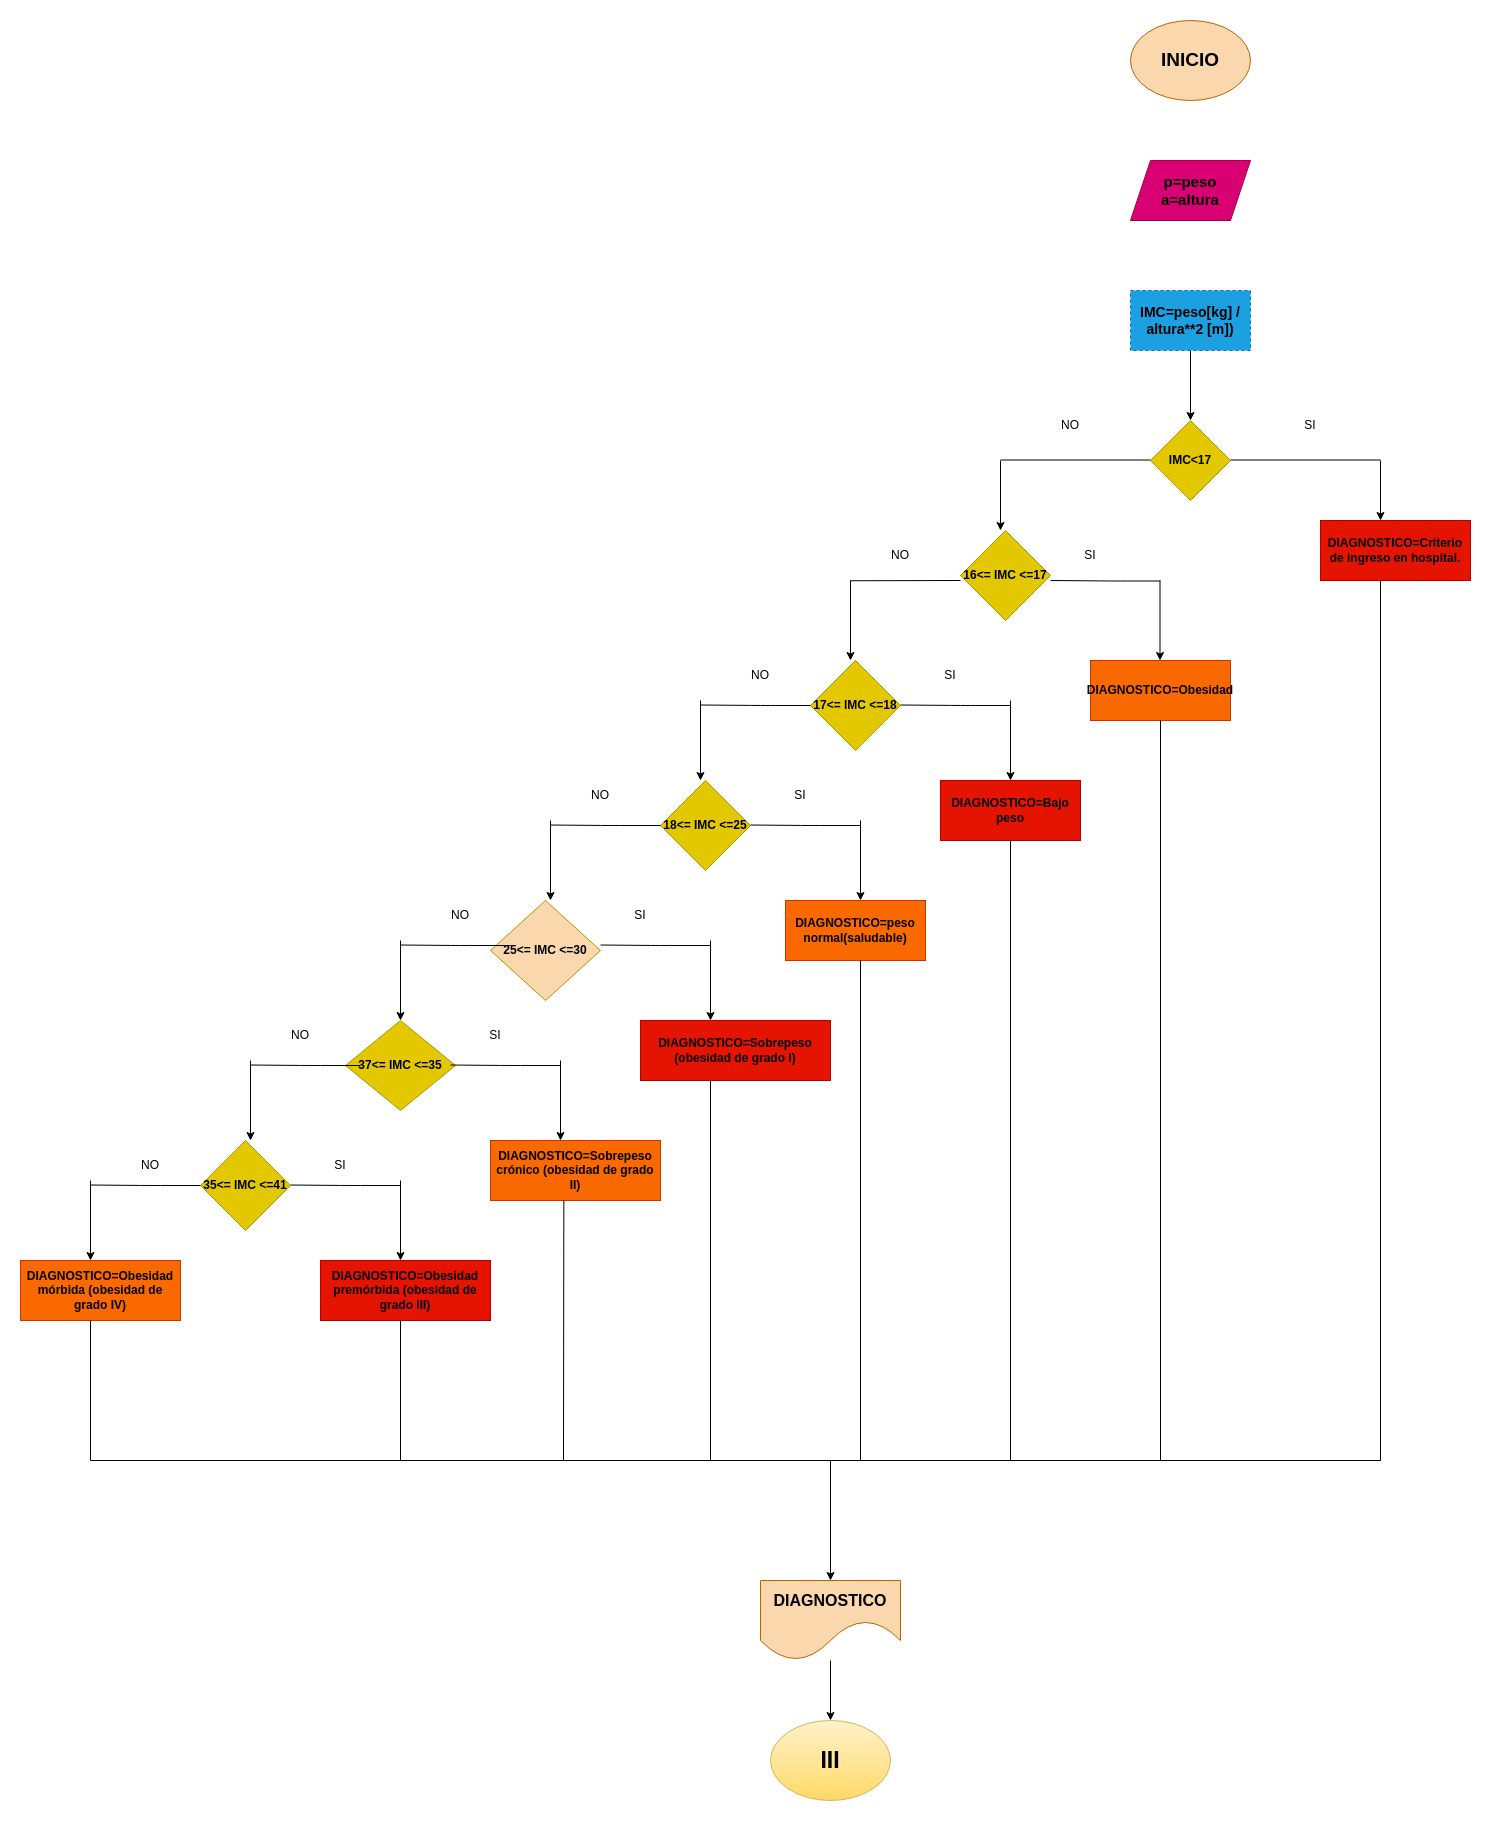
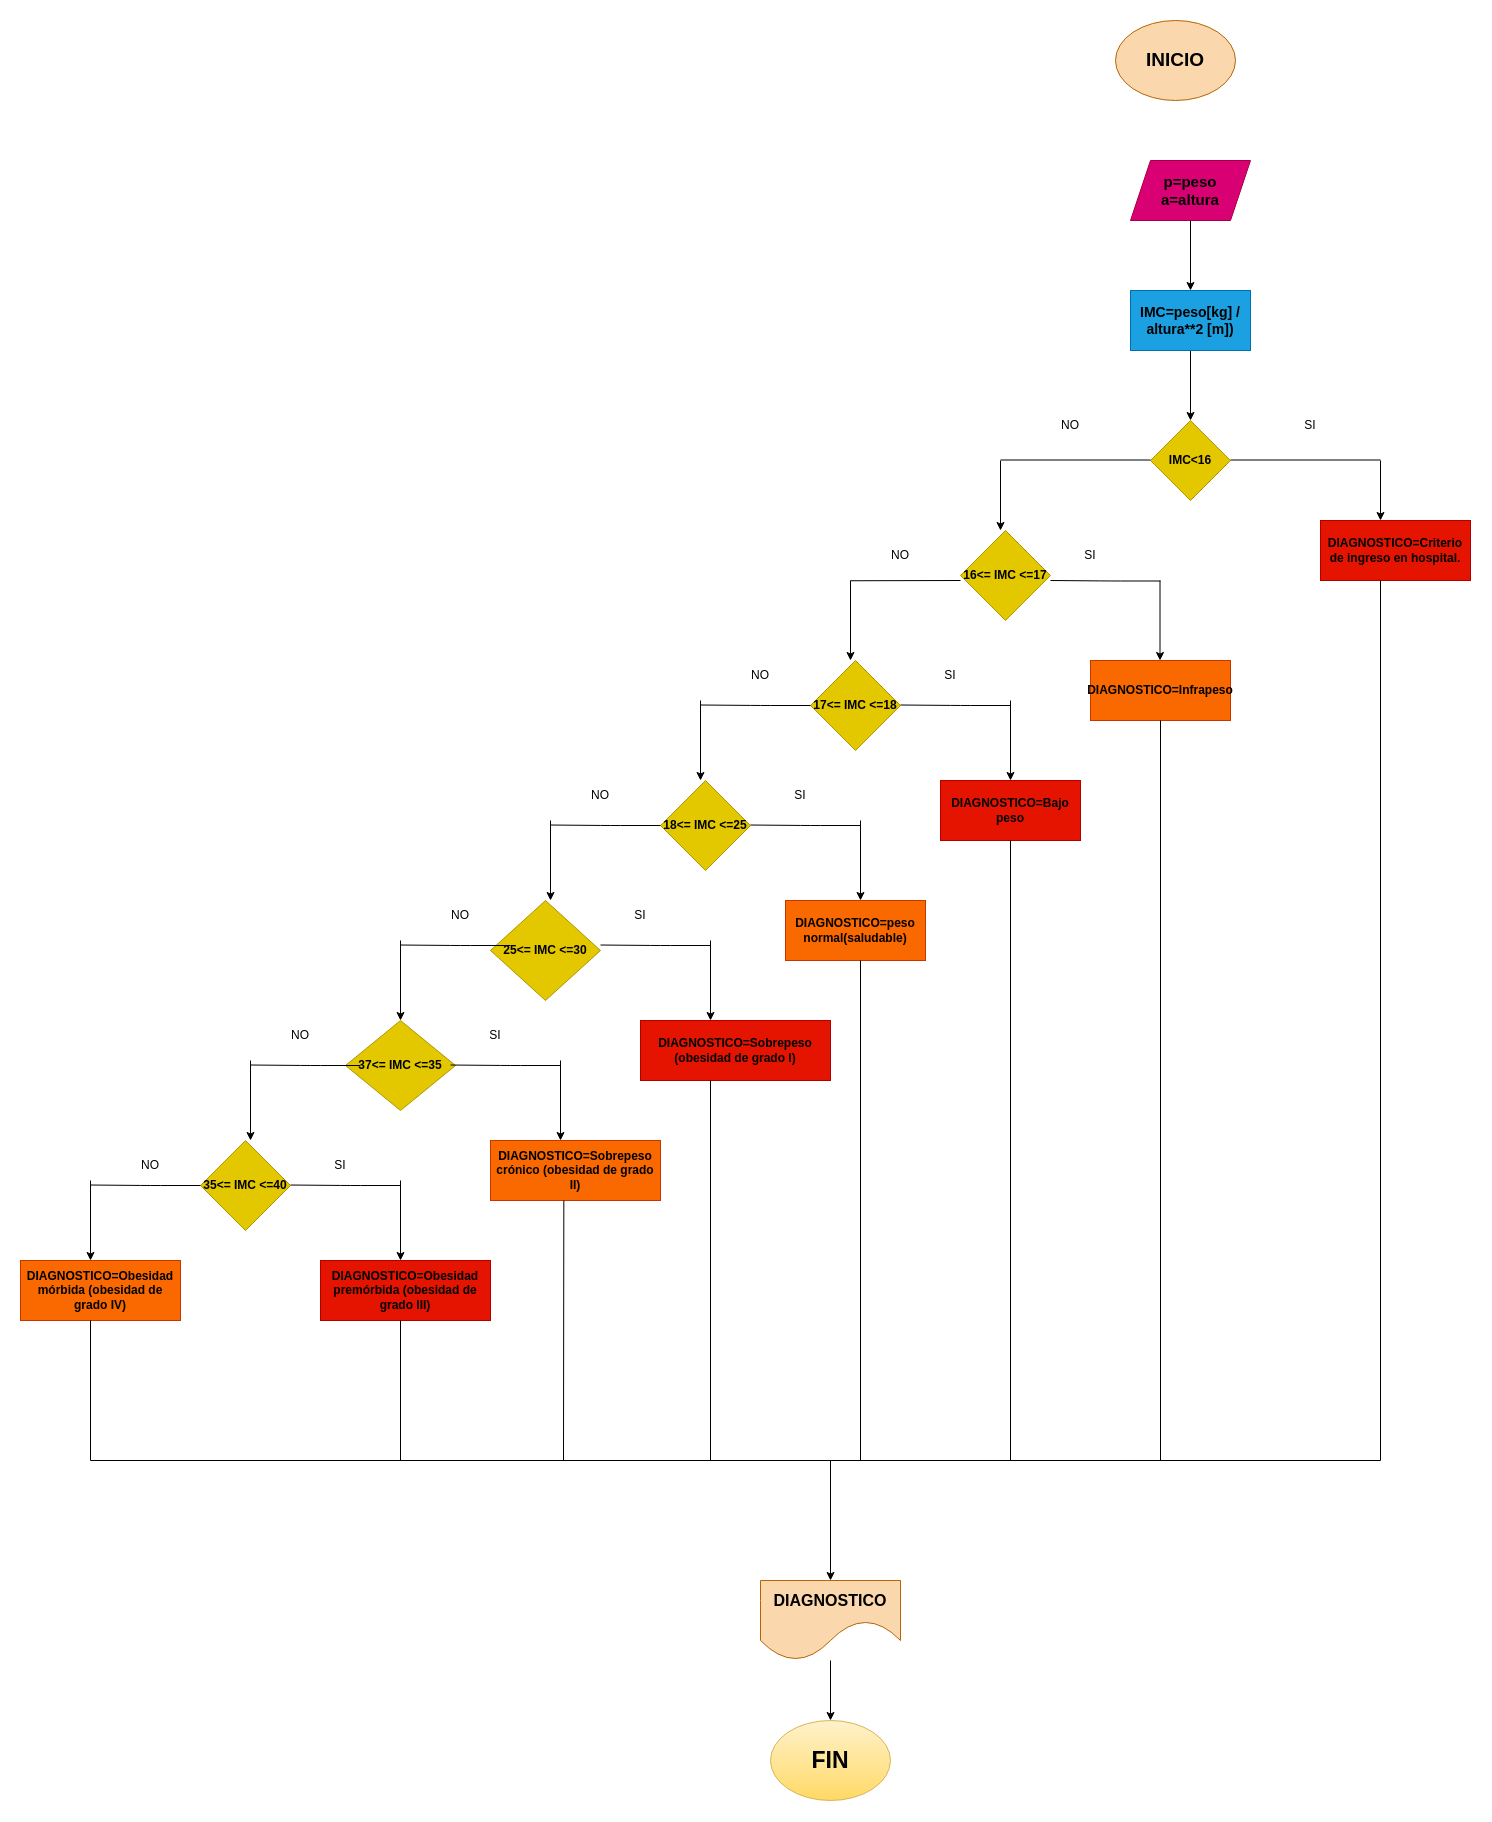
(1191, 61) -> (1176, 61)
none -> (1191, 252)
(1191, 321) -> (1191, 321)
(1191, 461) -> (1191, 461)
(1161, 691) -> (1161, 691)
(546, 951) -> (546, 951)
(246, 1186) -> (246, 1186)
(831, 1761) -> (831, 1761)
